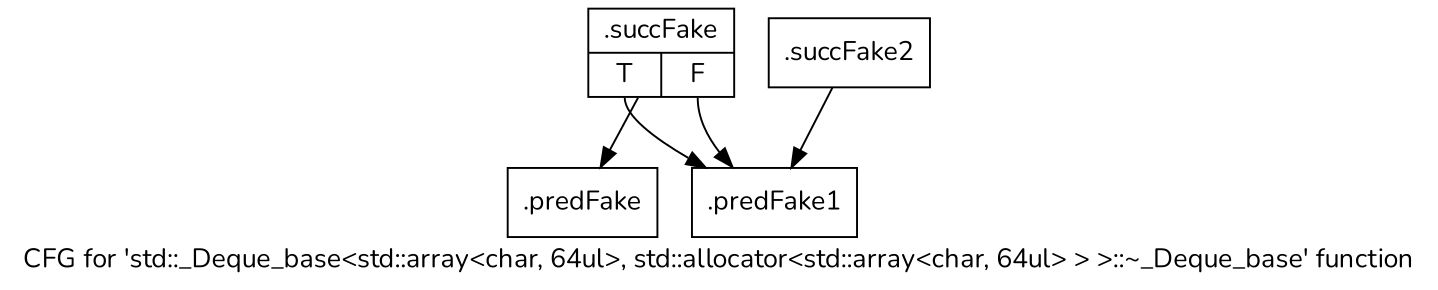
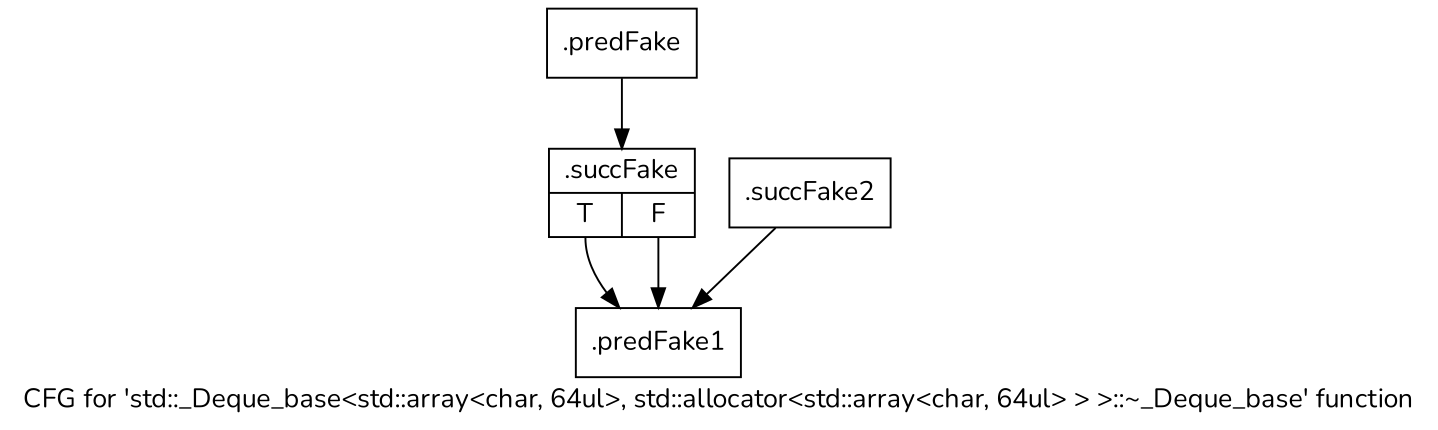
(624, 124) -> (622, 104)
